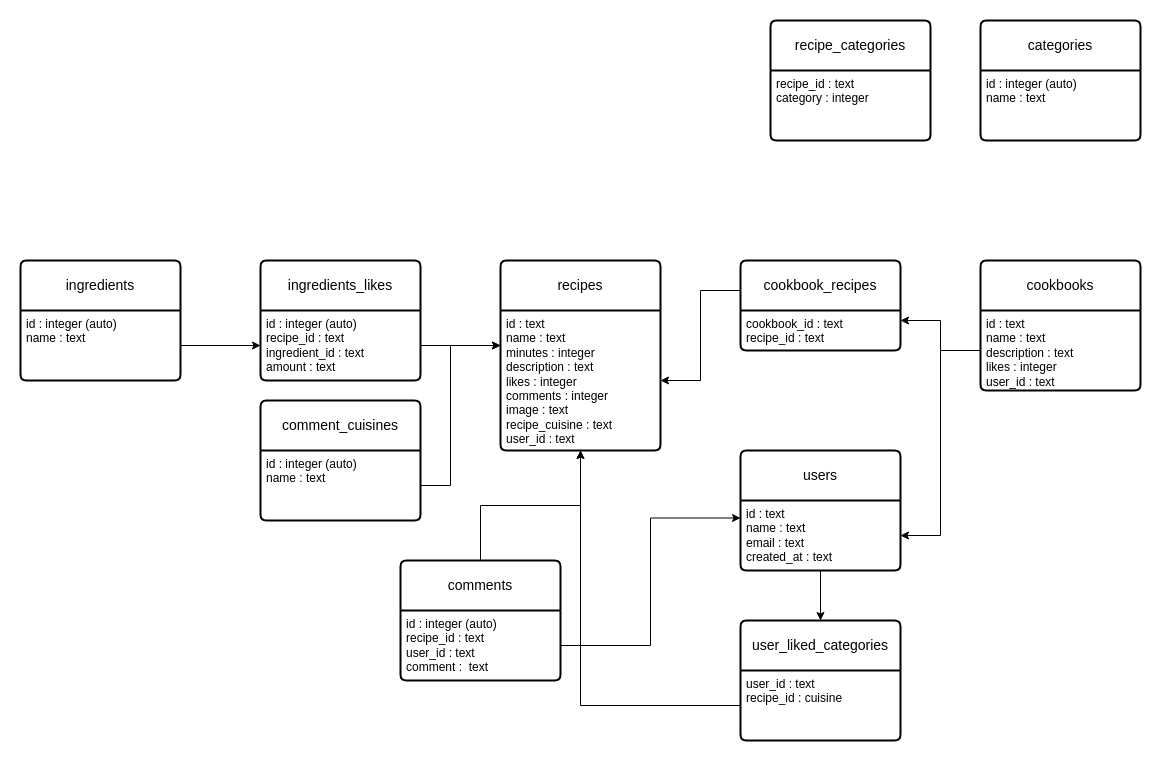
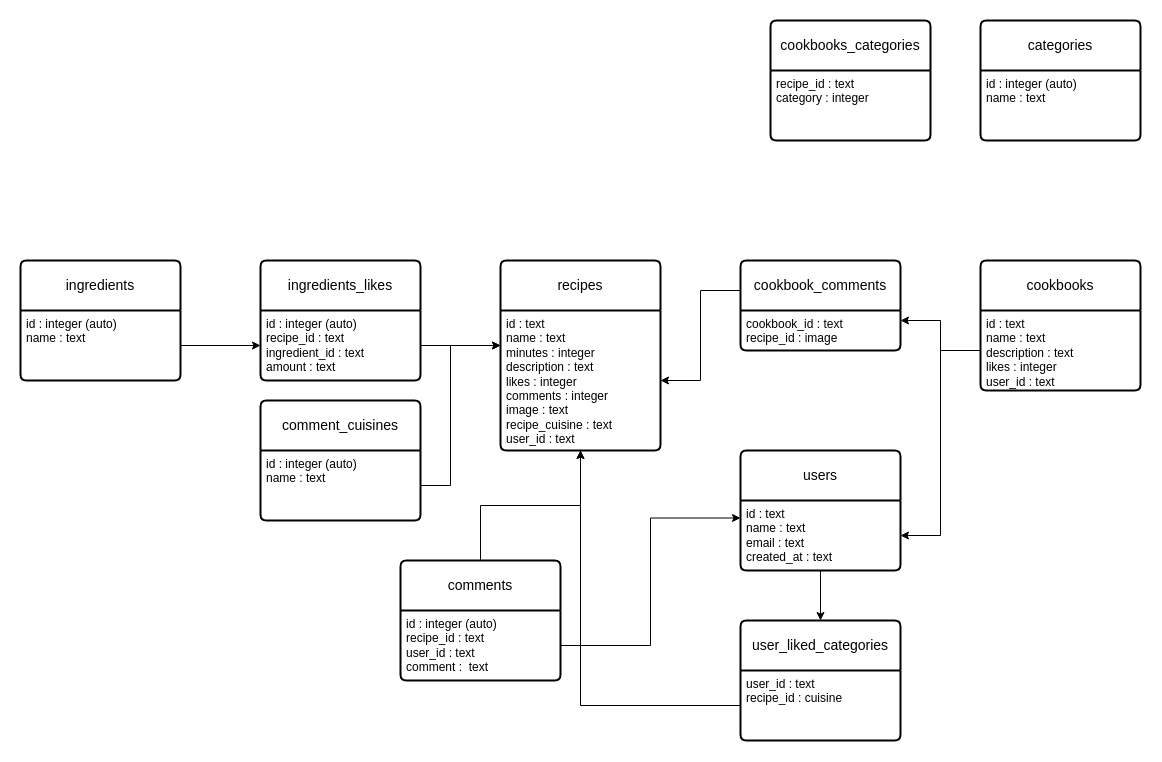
(851, 46) -> (851, 46)
(821, 286) -> (821, 286)
(801, 332) -> (801, 332)
